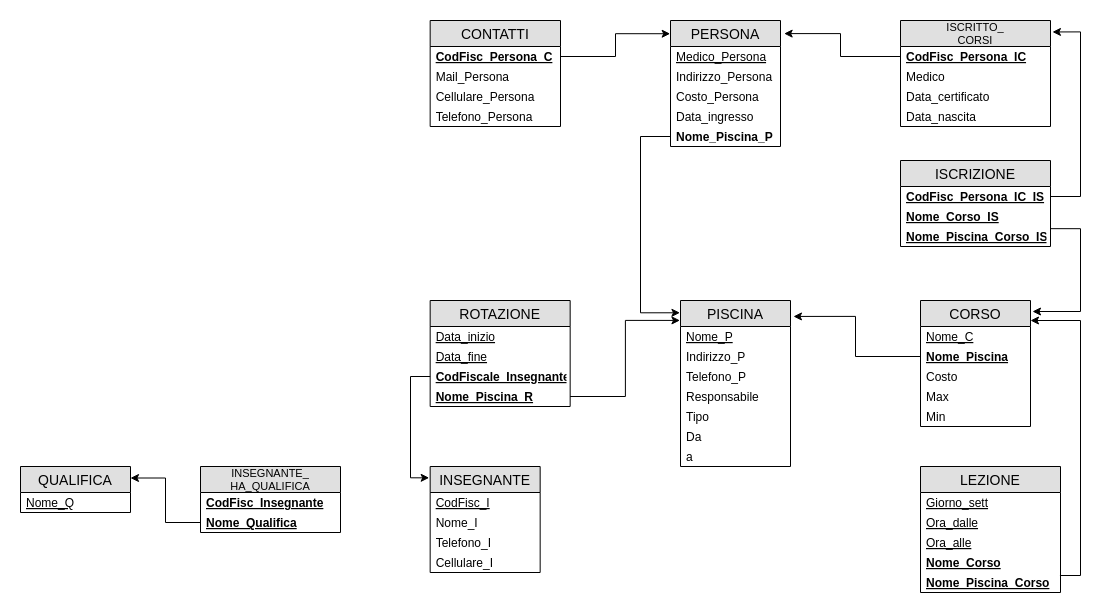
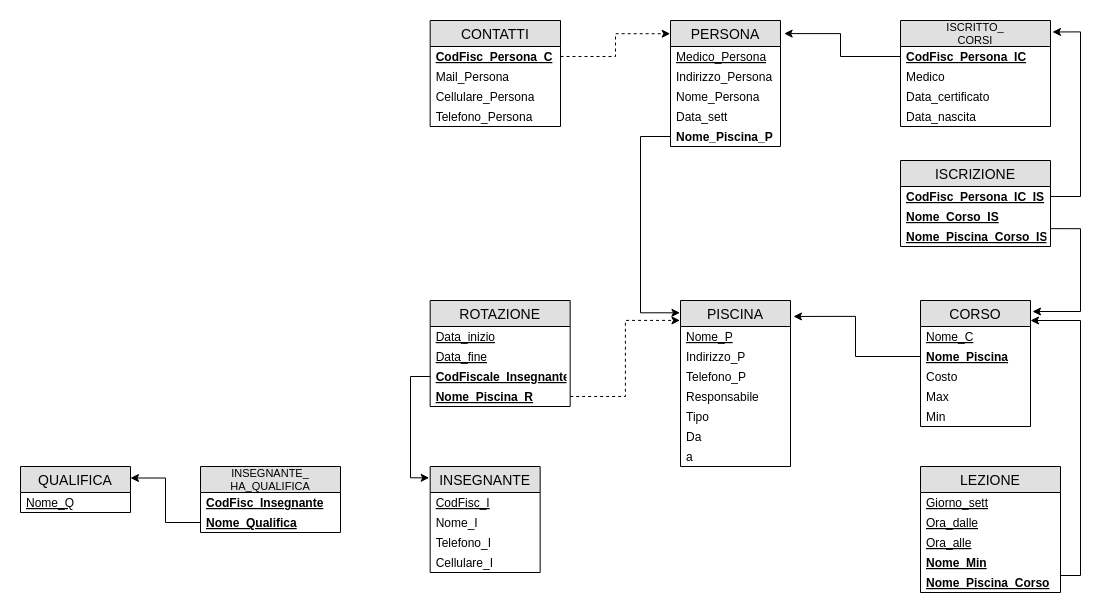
(616, 48) -> (616, 48)
(720, 97) -> (716, 97)
(718, 117) -> (706, 117)
(625, 361) -> (625, 361)
(960, 563) -> (951, 563)
